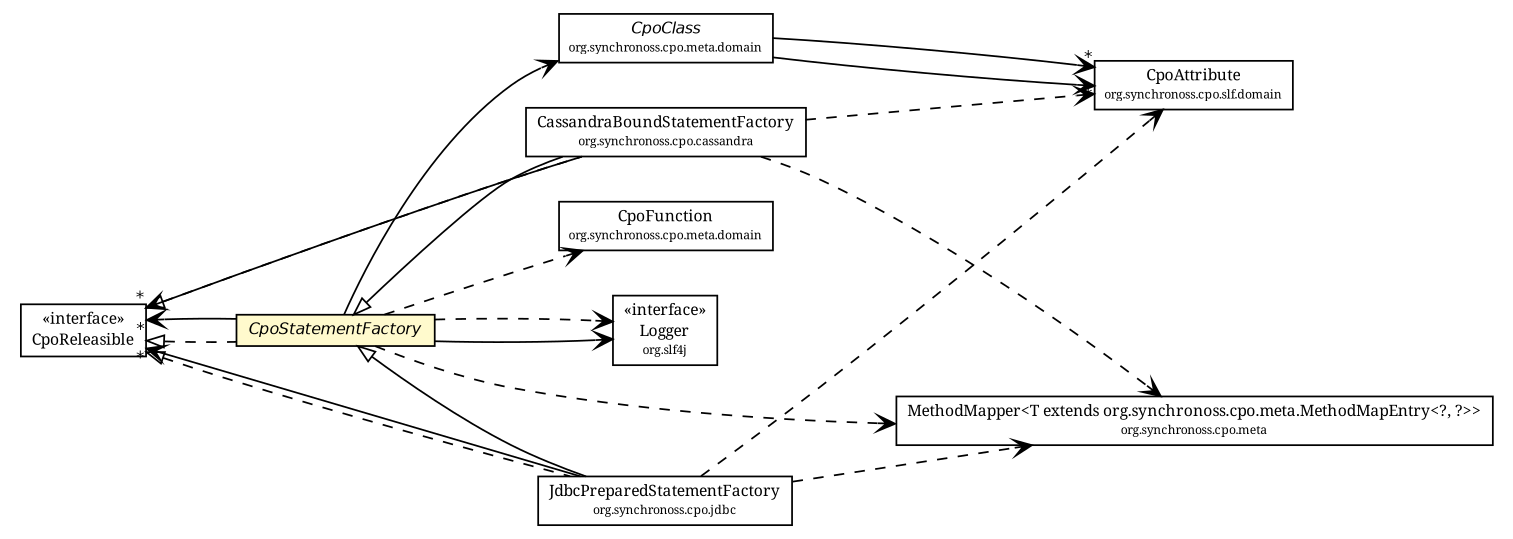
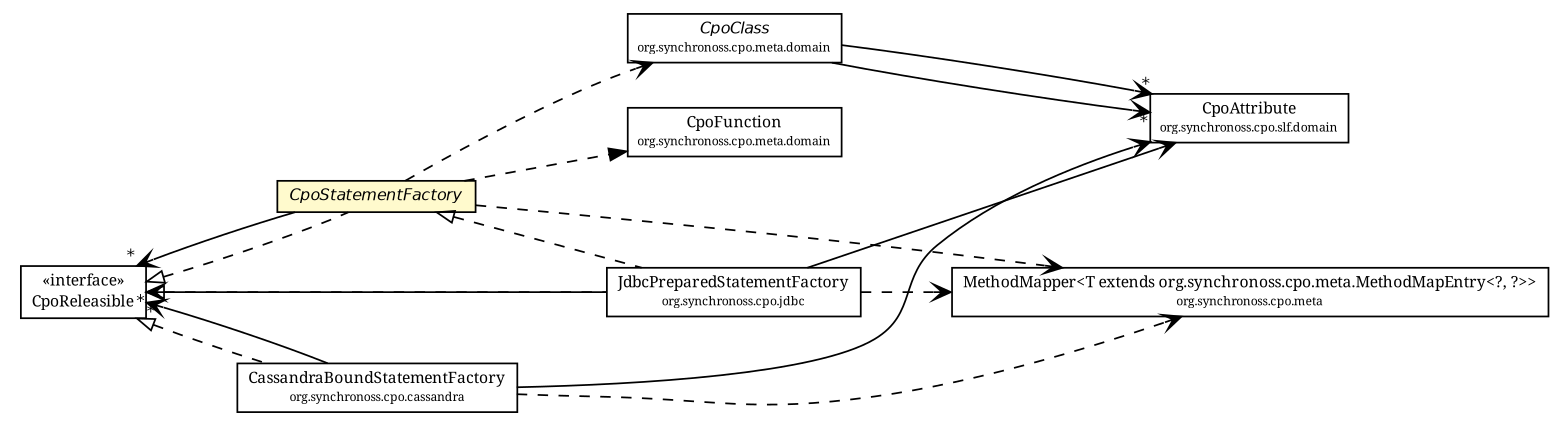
(941, 108) -> (862, 345)
(424, 176) -> (518, 120)
(458, 219) -> none
(475, 285) -> (537, 168)
(928, 302) -> (957, 217)
(665, 330) -> none
(474, 425) -> (548, 242)
